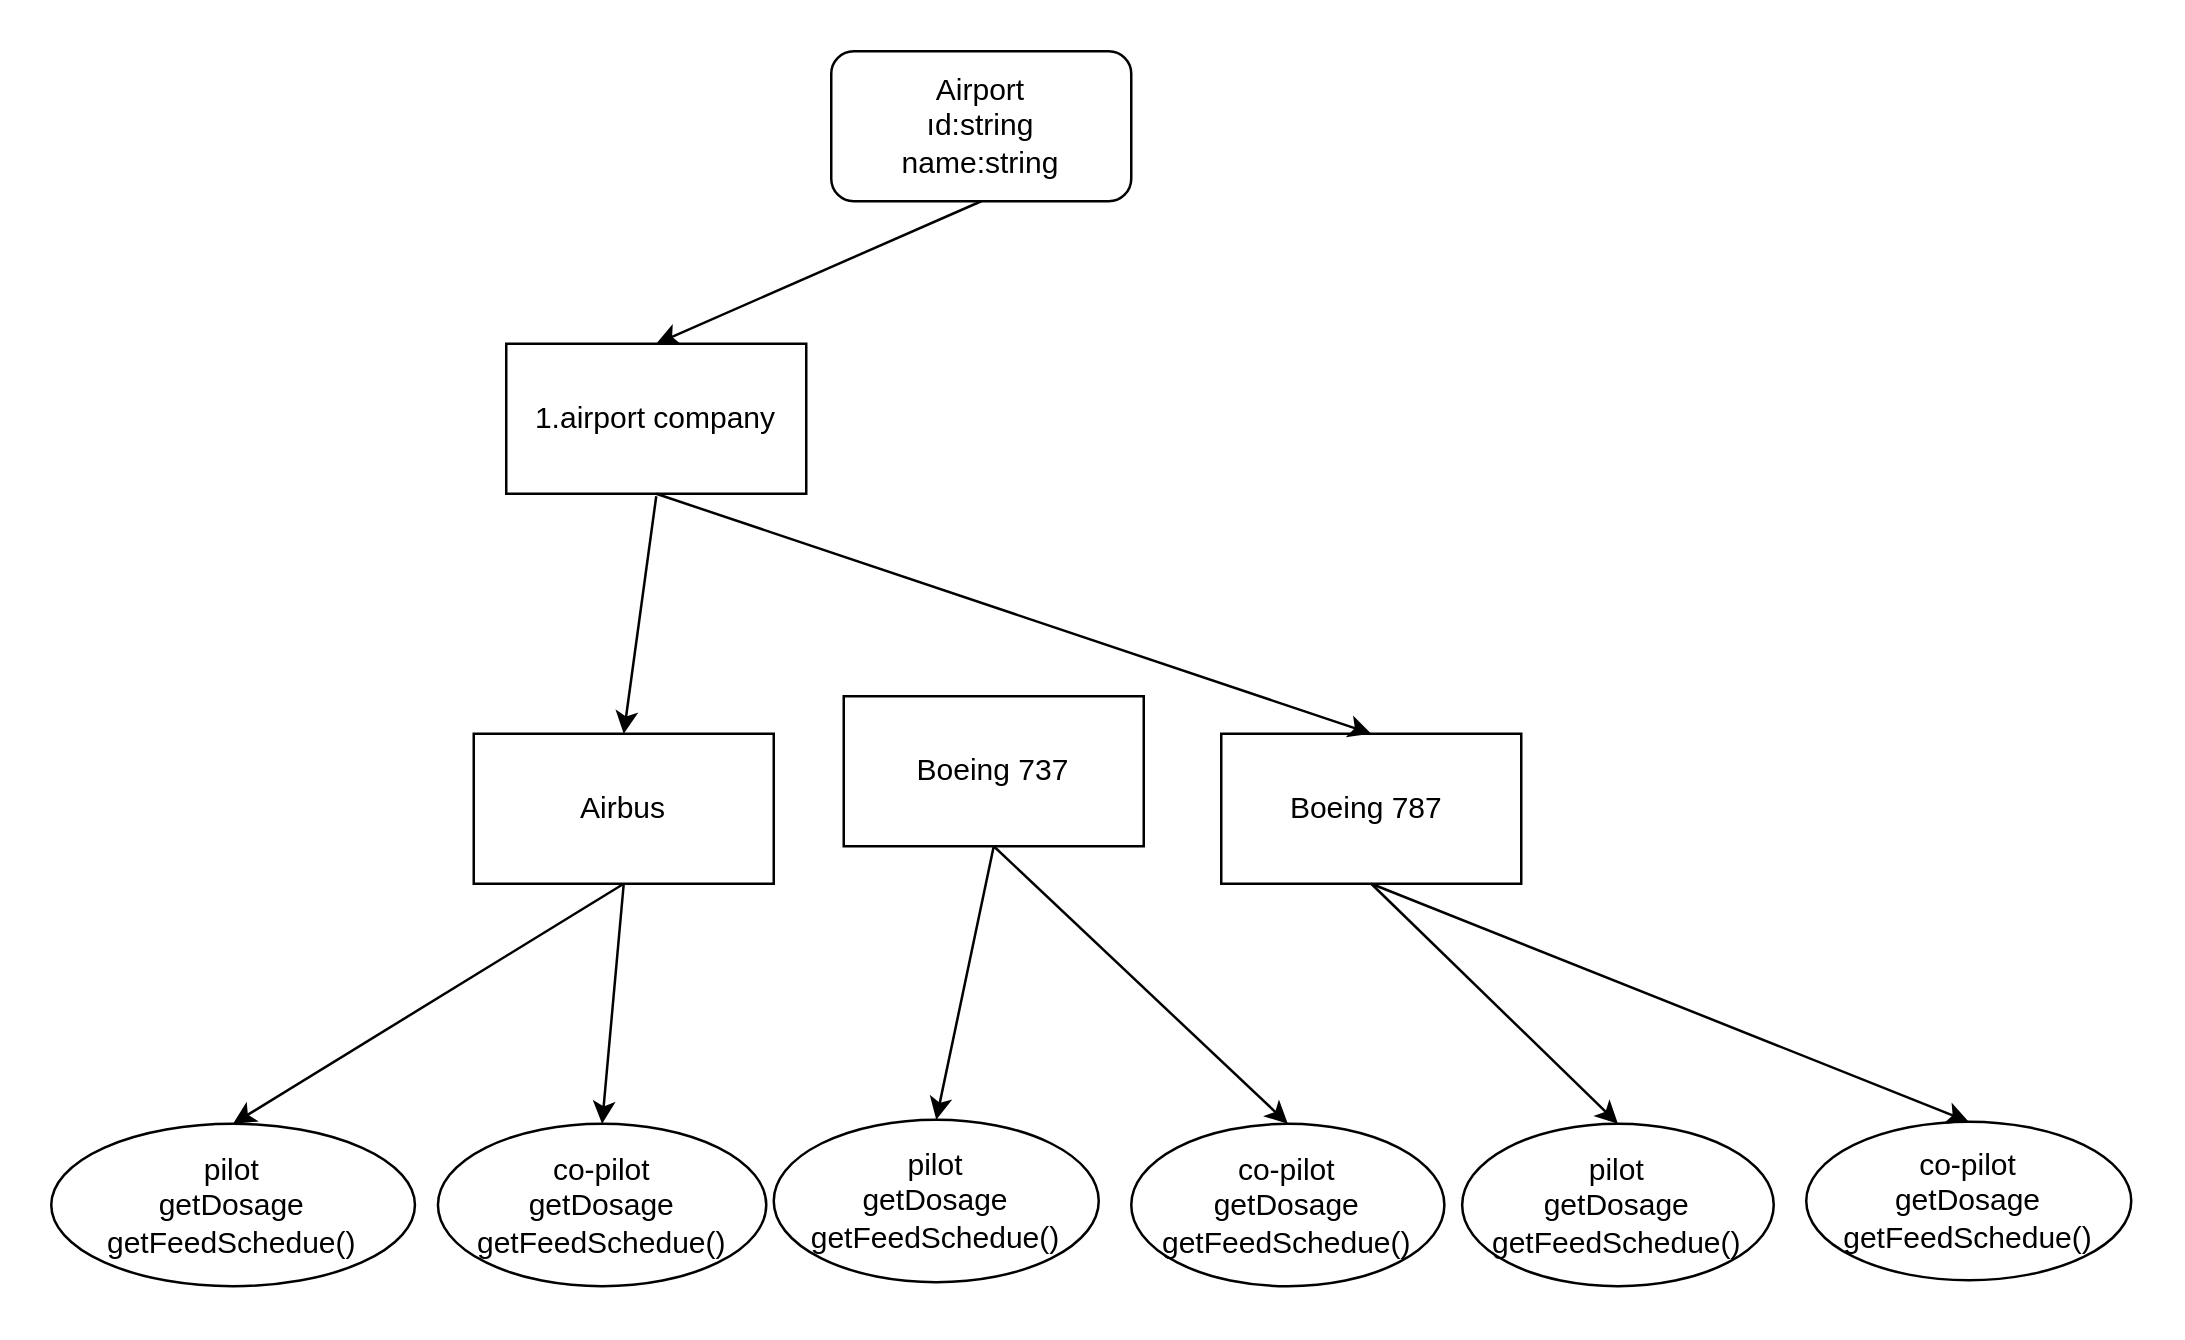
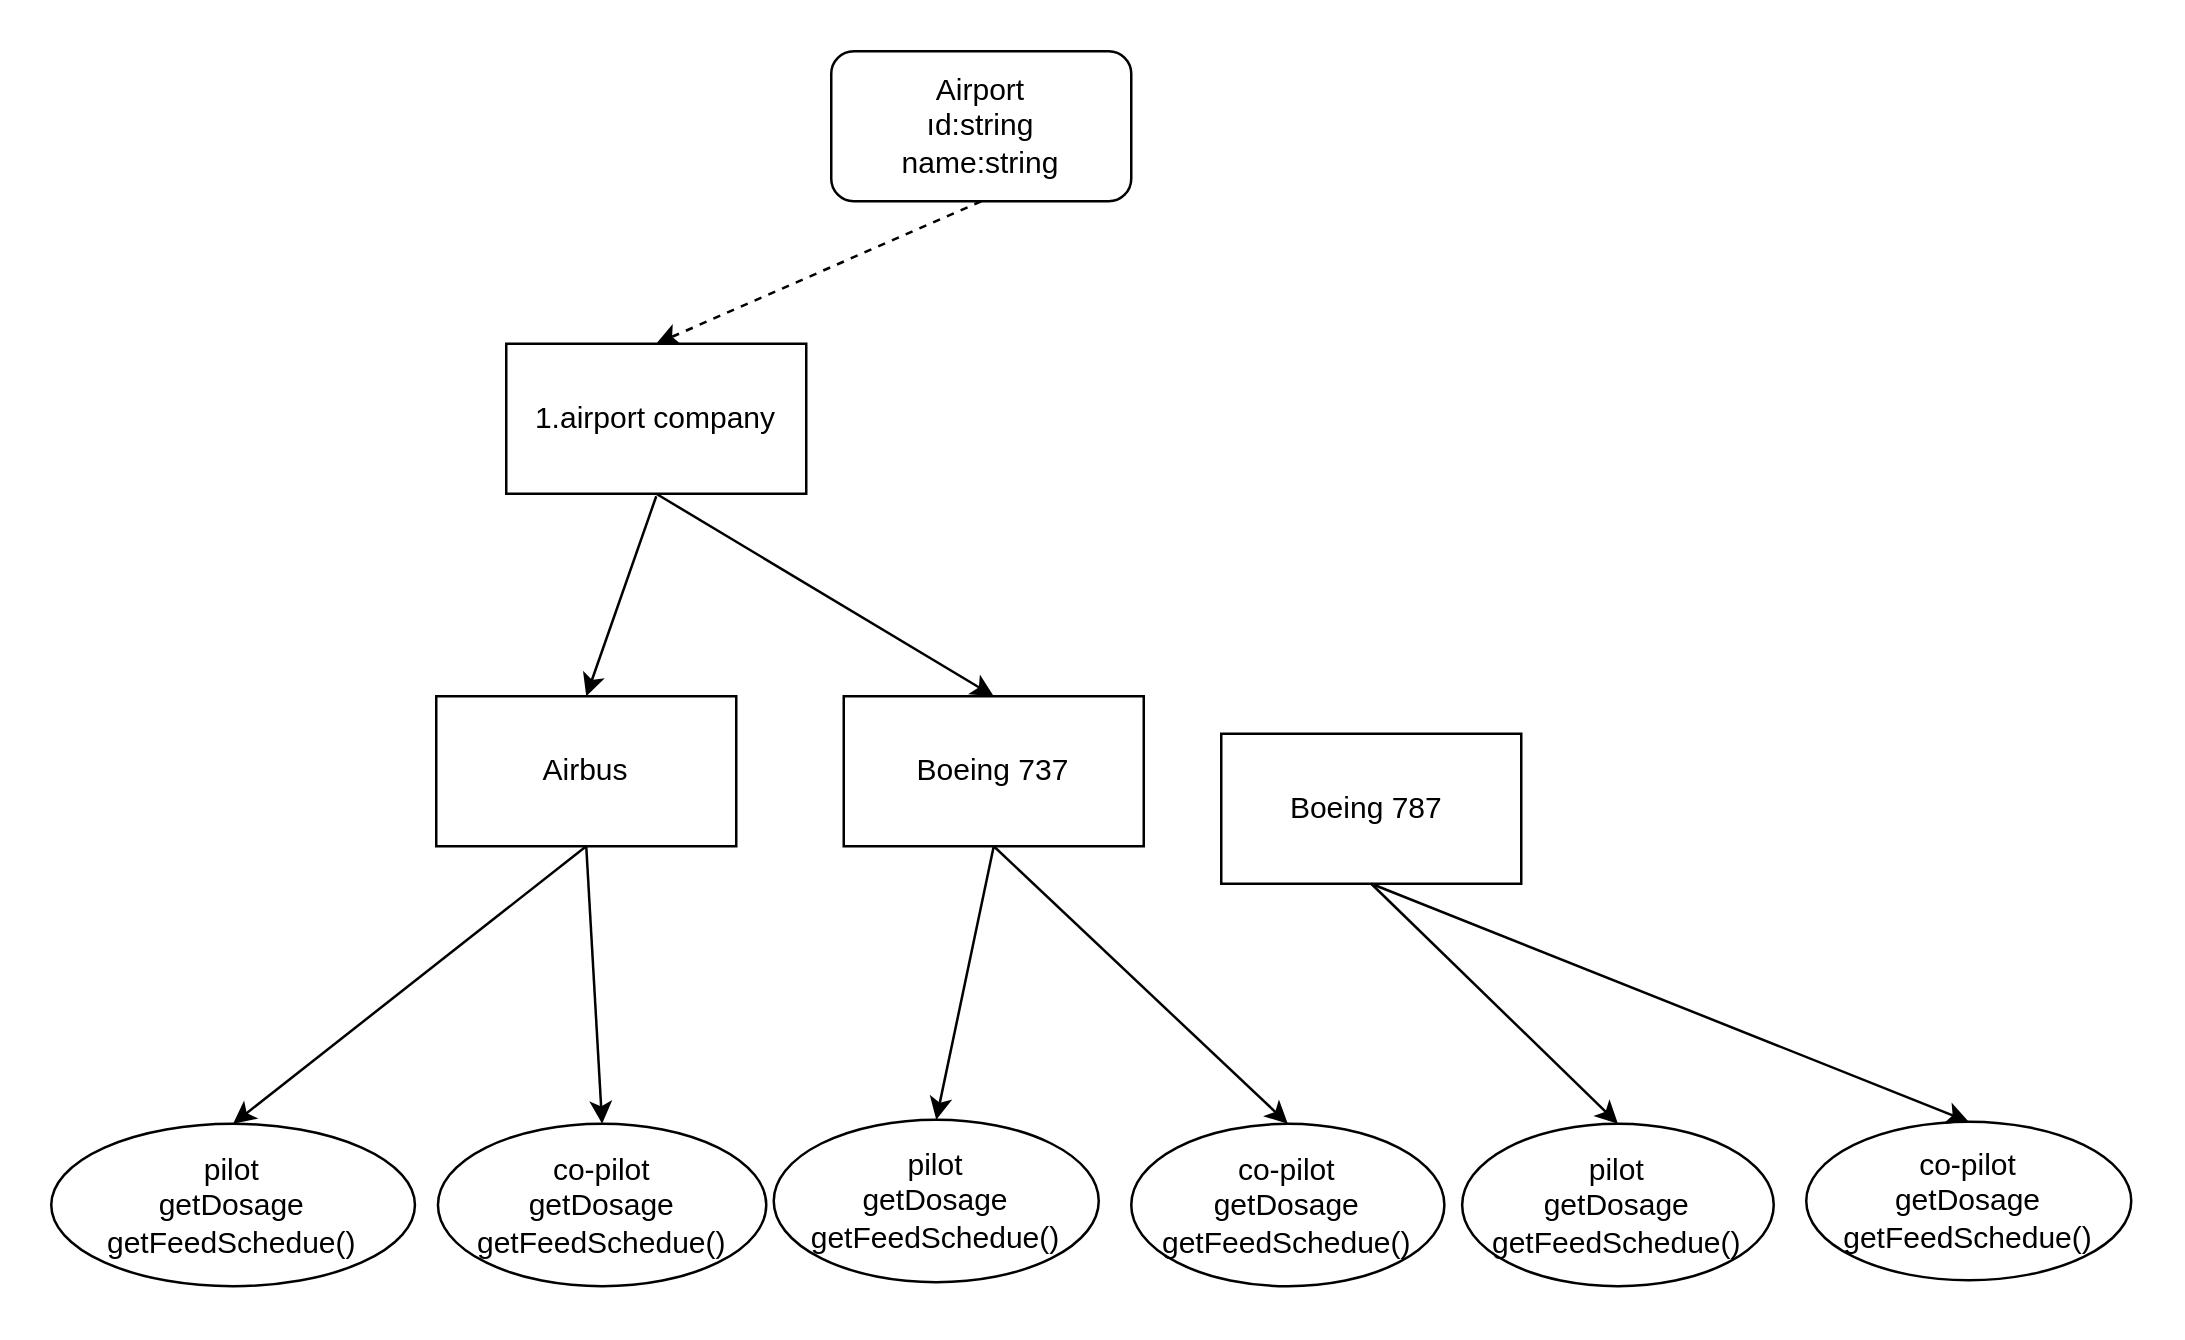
(828, 268) -> (828, 268)
none -> (825, 595)
(1016, 614) -> none
(624, 809) -> (586, 771)
